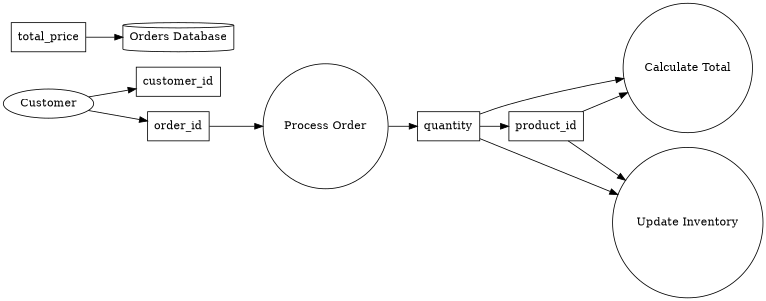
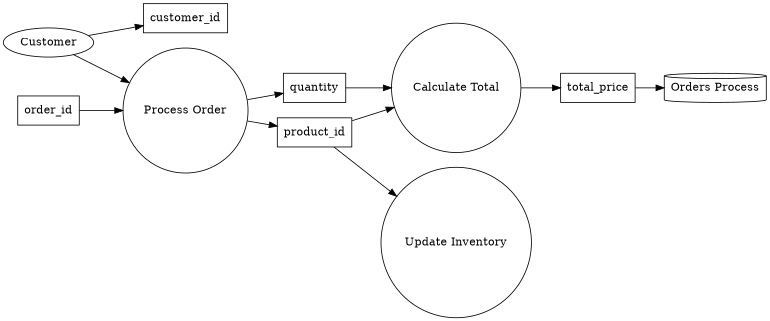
(178, 37) -> (715, 88)
none -> (537, 88)
(114, 115) -> (98, 67)
(490, 126) -> (258, 123)
(545, 165) -> none
